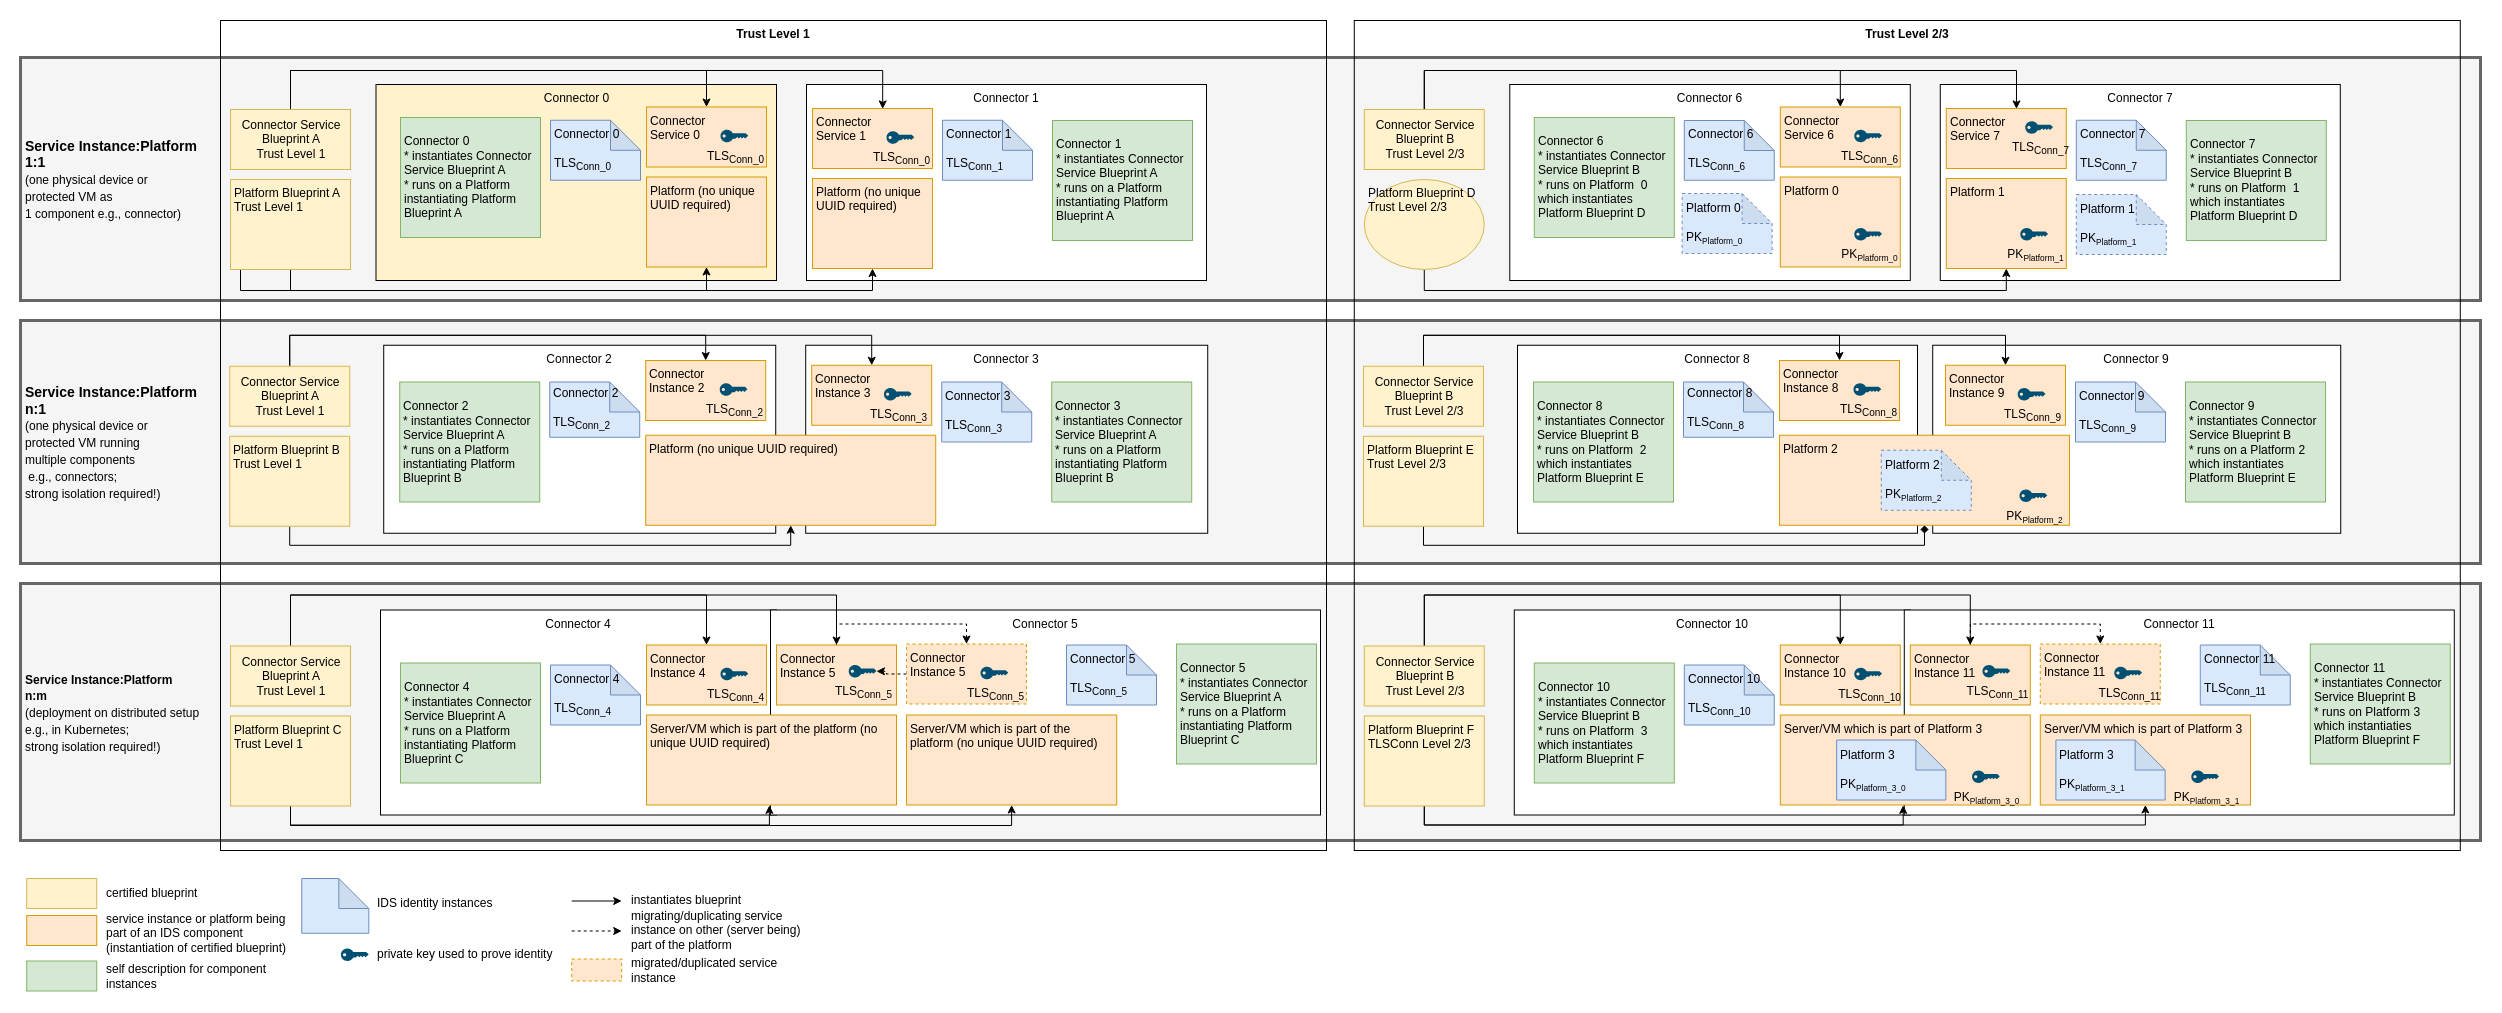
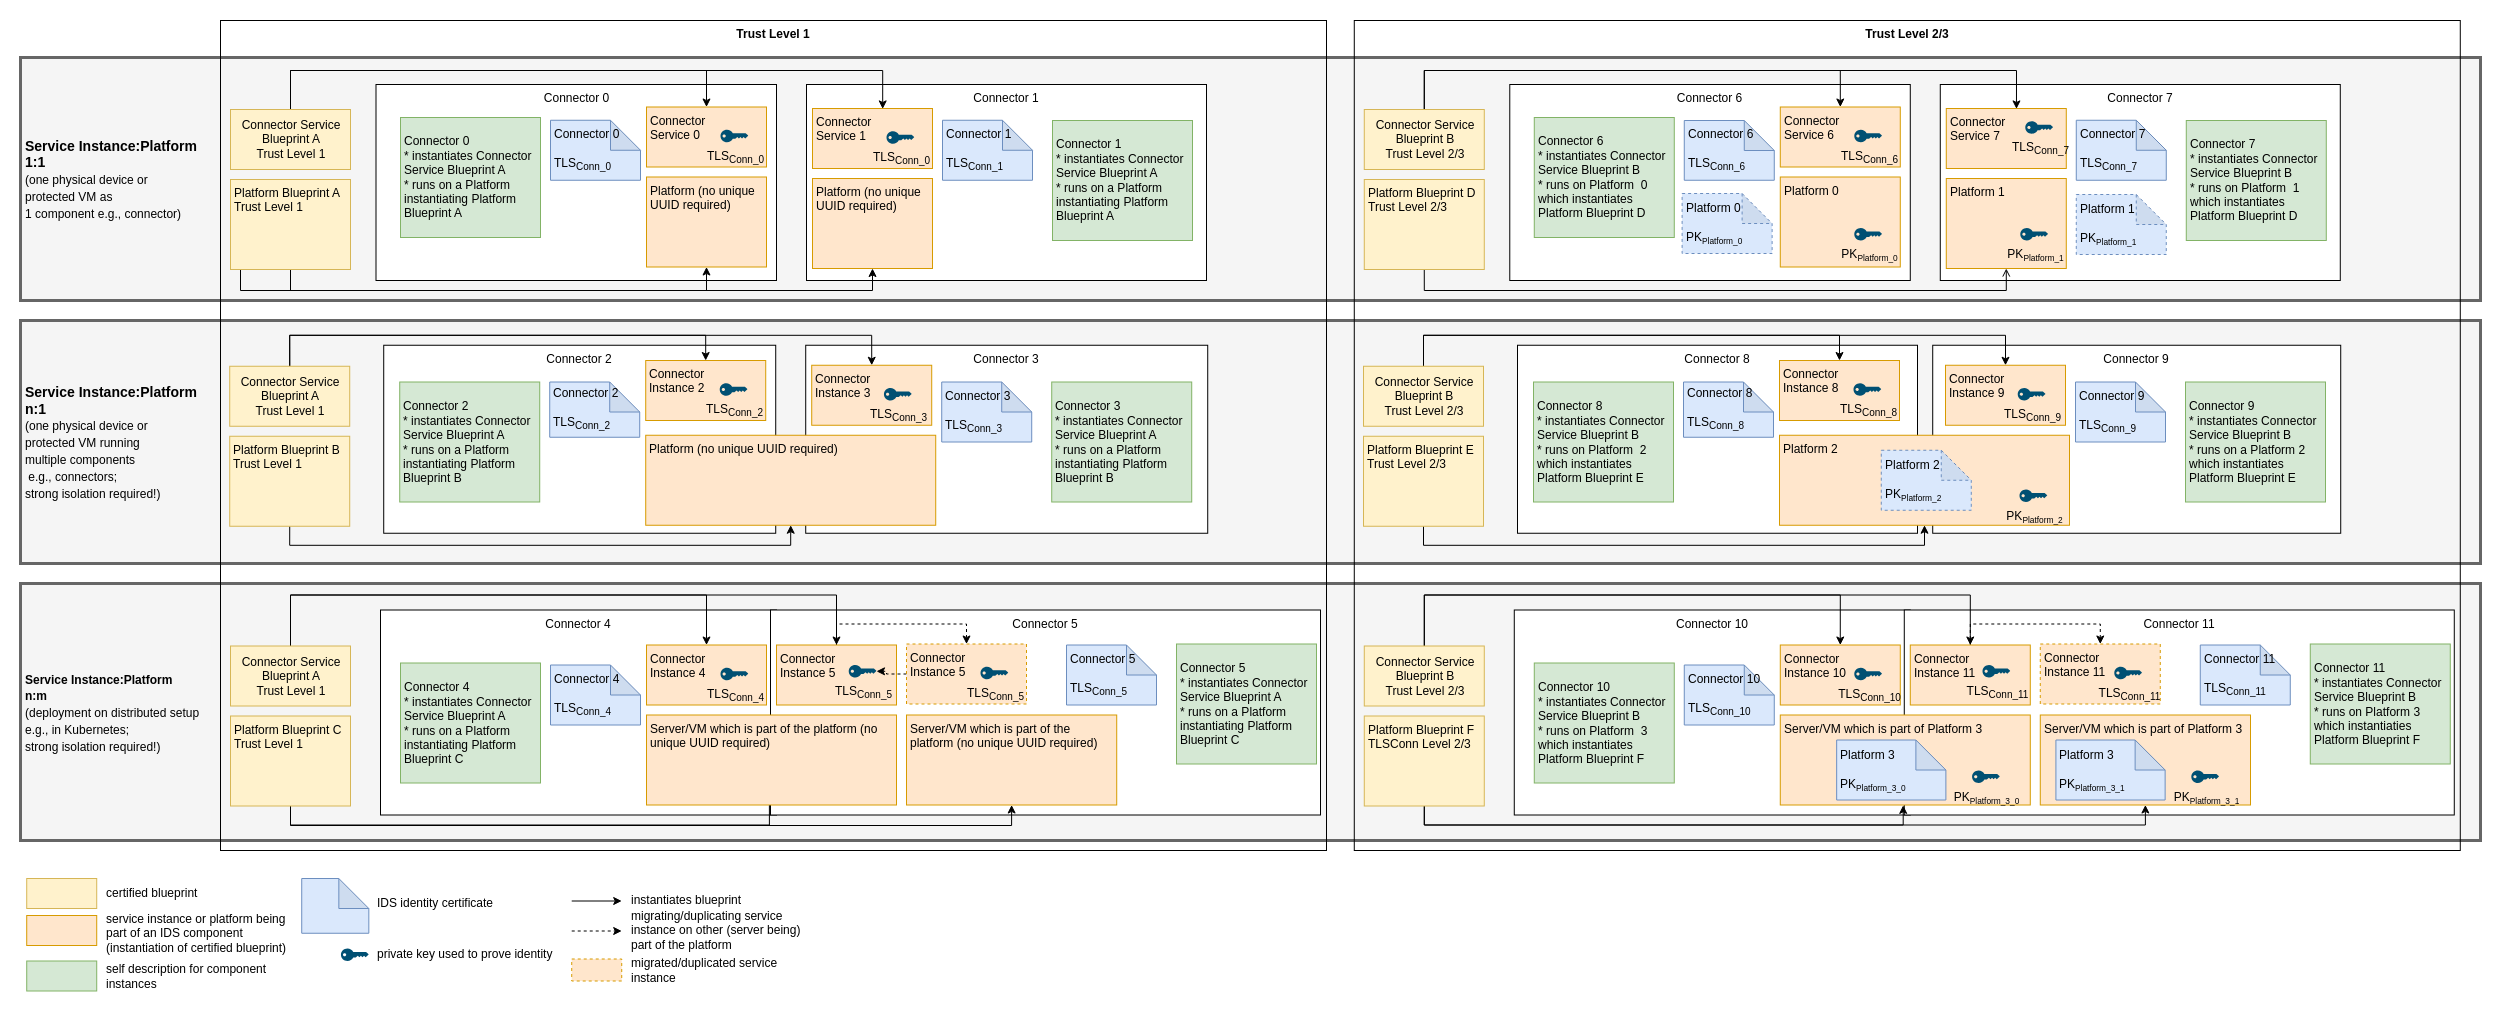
(576, 183) -> (576, 183)
(1424, 225) -> (1424, 225)
(2006, 276) -> (2006, 274)
(1925, 534) -> (1925, 533)
(769, 813) -> (769, 810)
(444, 904) -> (448, 904)
